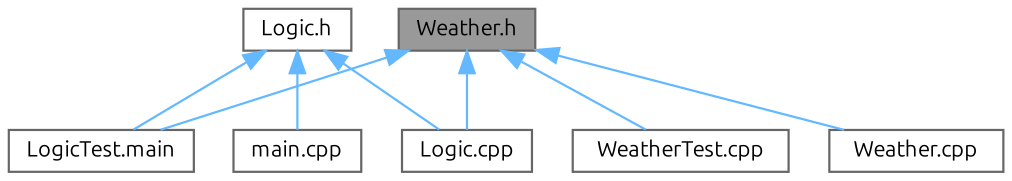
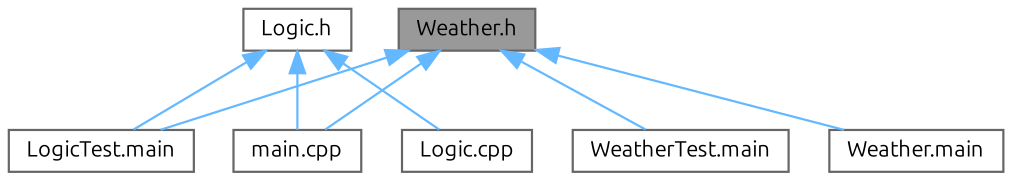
(467, 102) -> (368, 100)
(681, 151) -> (681, 151)
(916, 151) -> (916, 151)
